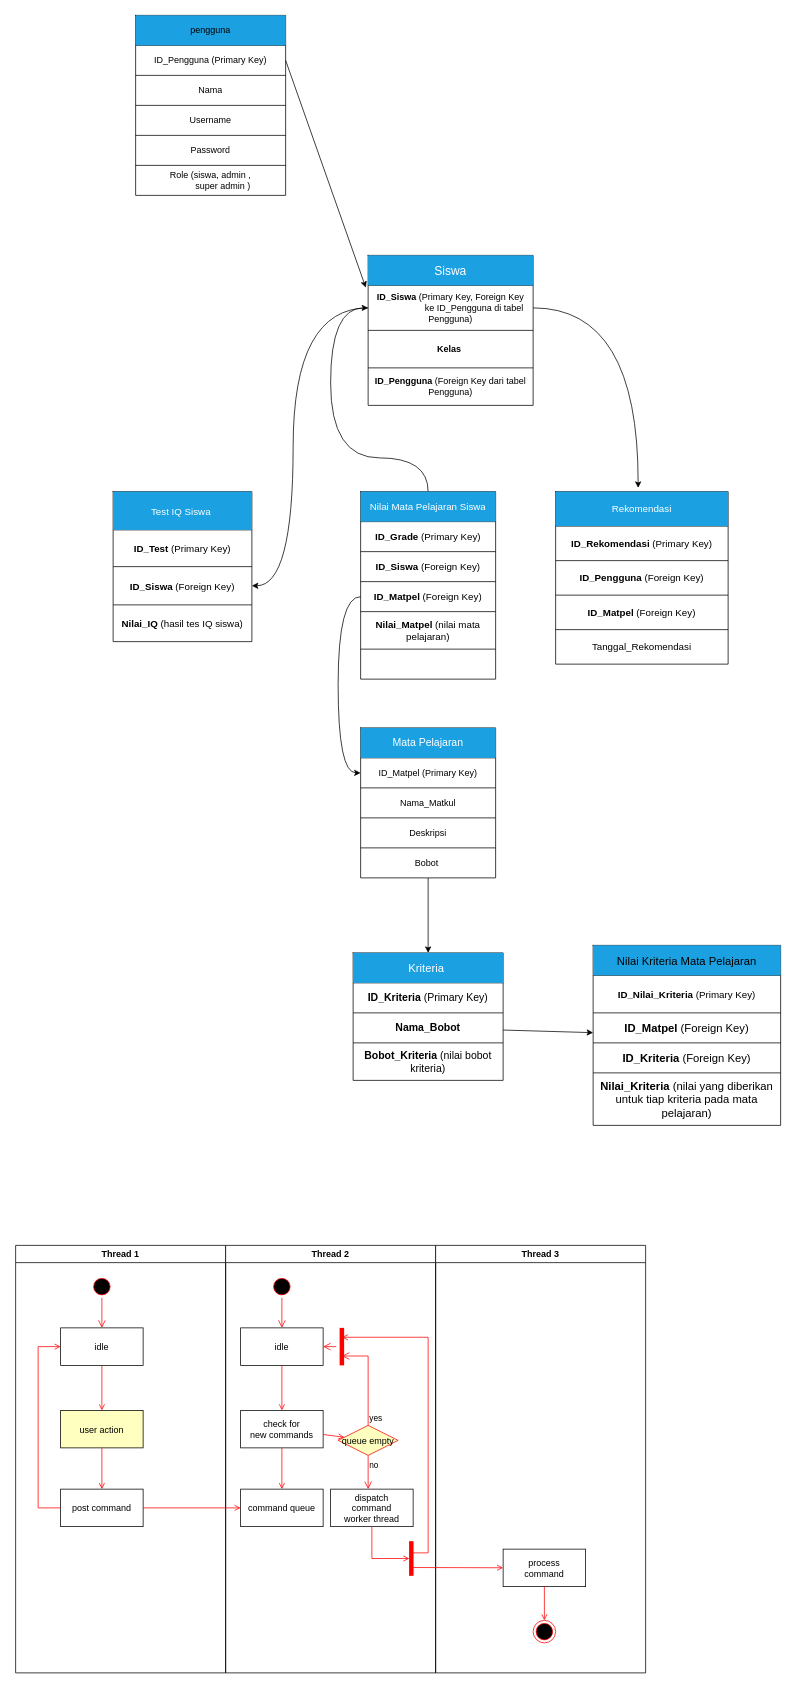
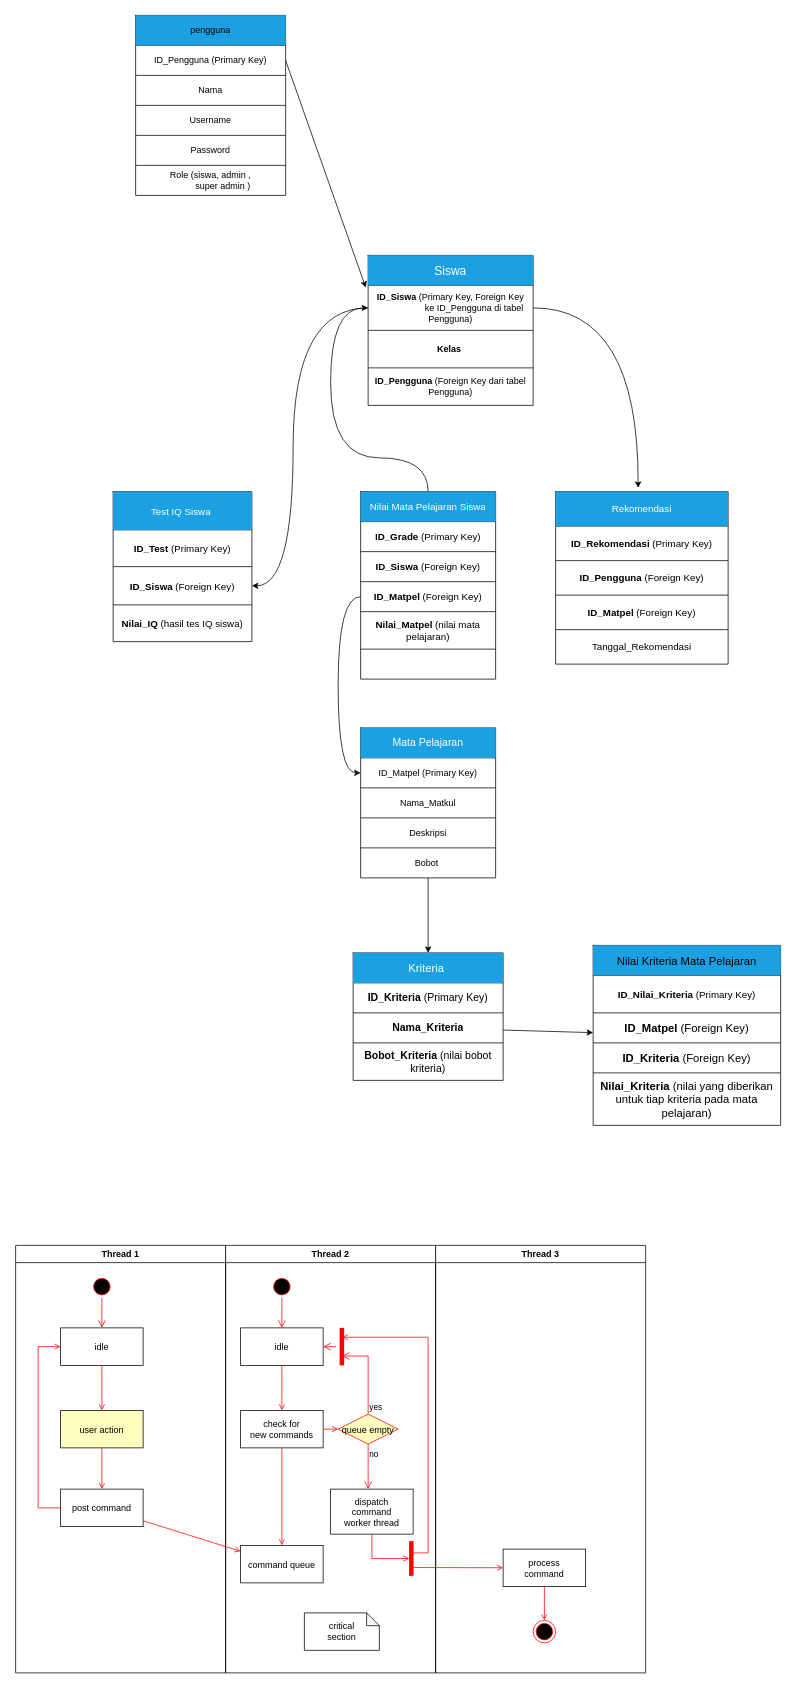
(428, 1028) -> (428, 1028)
(368, 1440) -> (368, 1429)
(282, 1508) -> (282, 1564)
(372, 1508) -> (372, 1512)
none -> (342, 1632)
